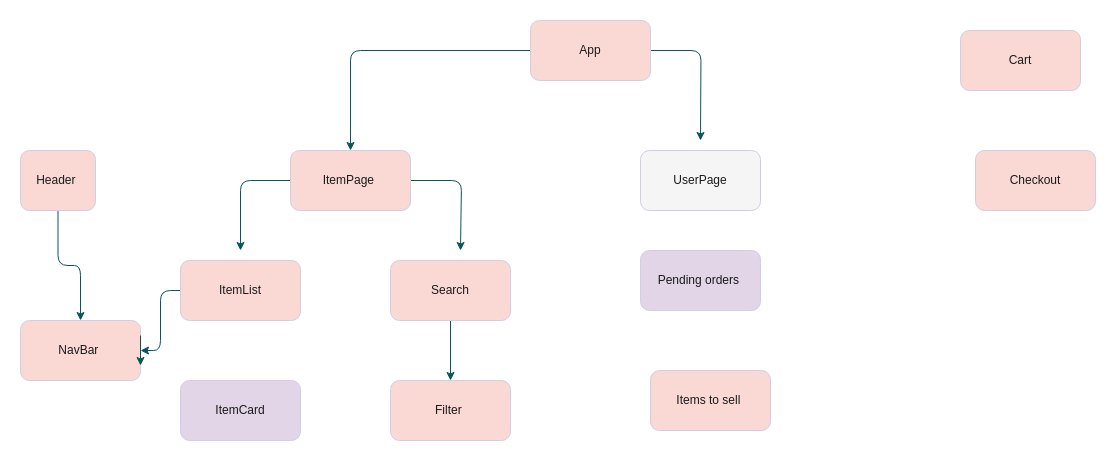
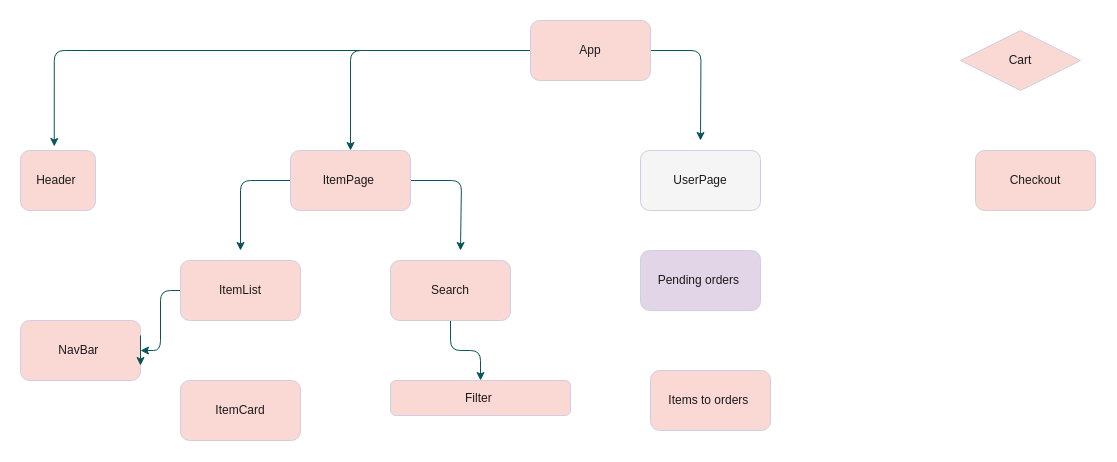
none -> (164, 51)
(1021, 61) -> (1021, 61)
(66, 265) -> none
(711, 401) -> (711, 401)
(241, 411) -> (241, 411)
(451, 411) -> (481, 398)
